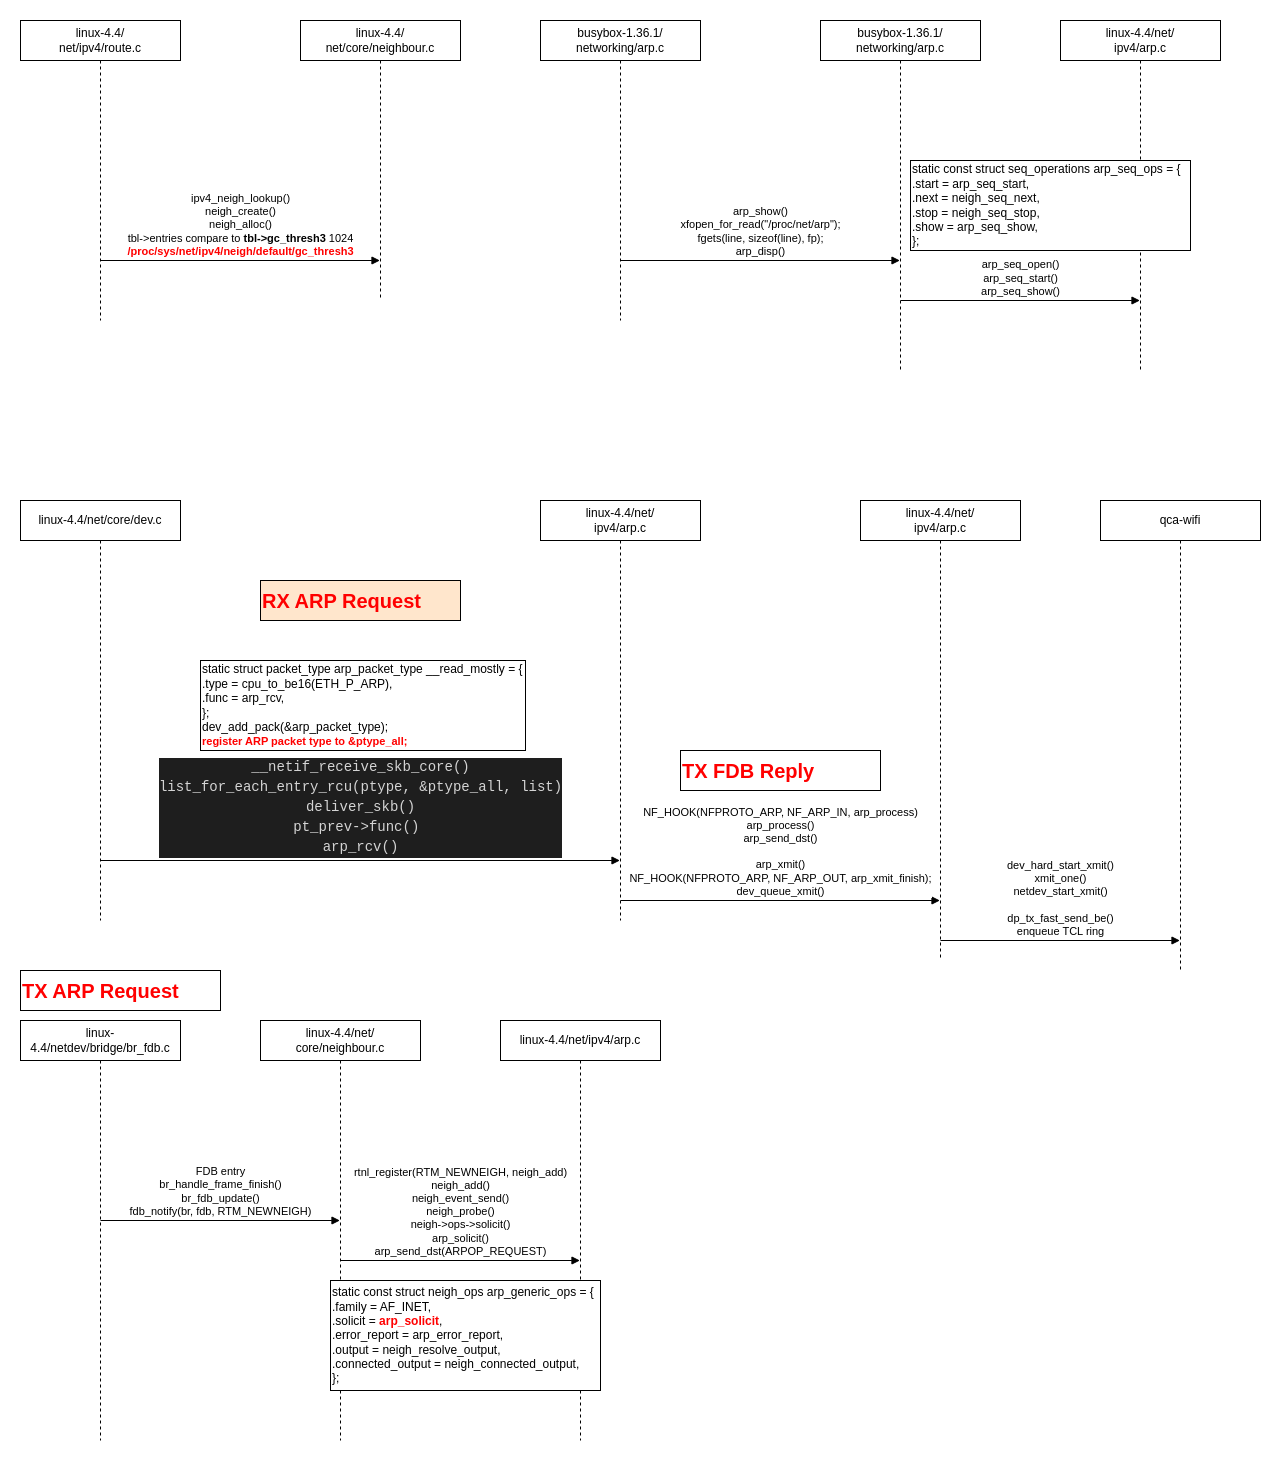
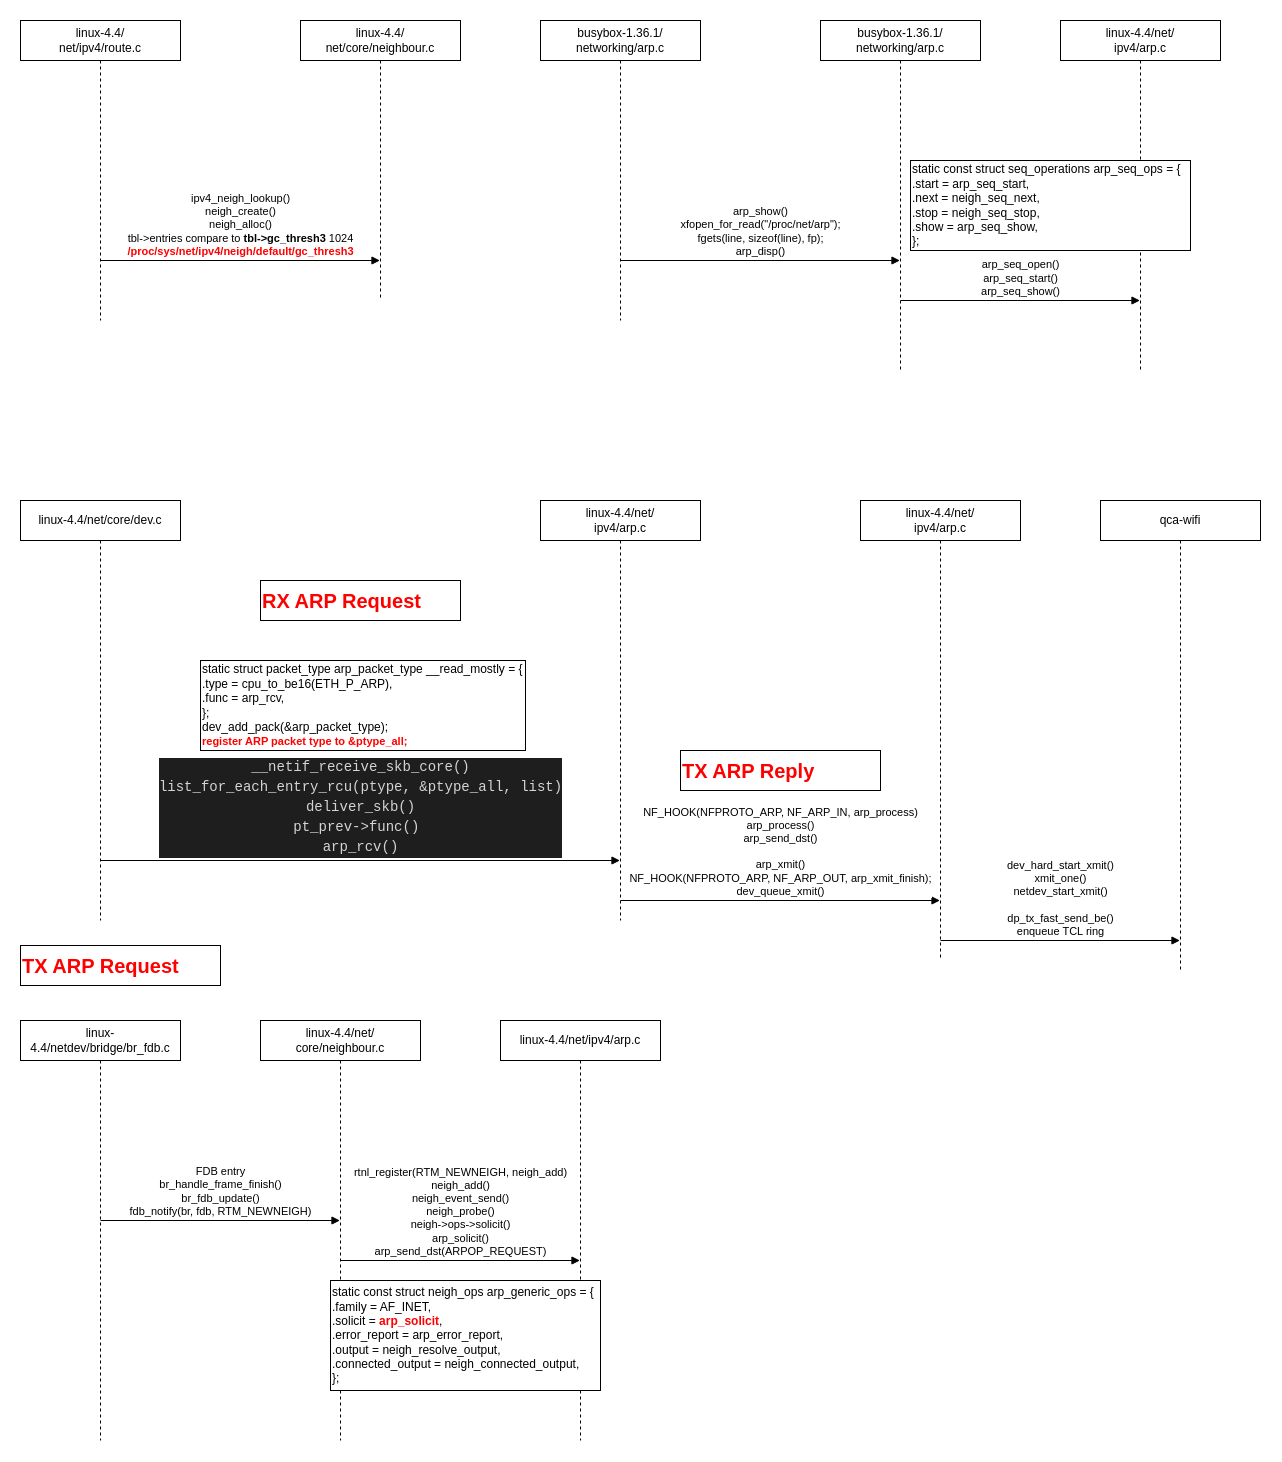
(361, 601) -> (361, 601)
(742, 771) -> (742, 771)
(121, 991) -> (121, 966)
